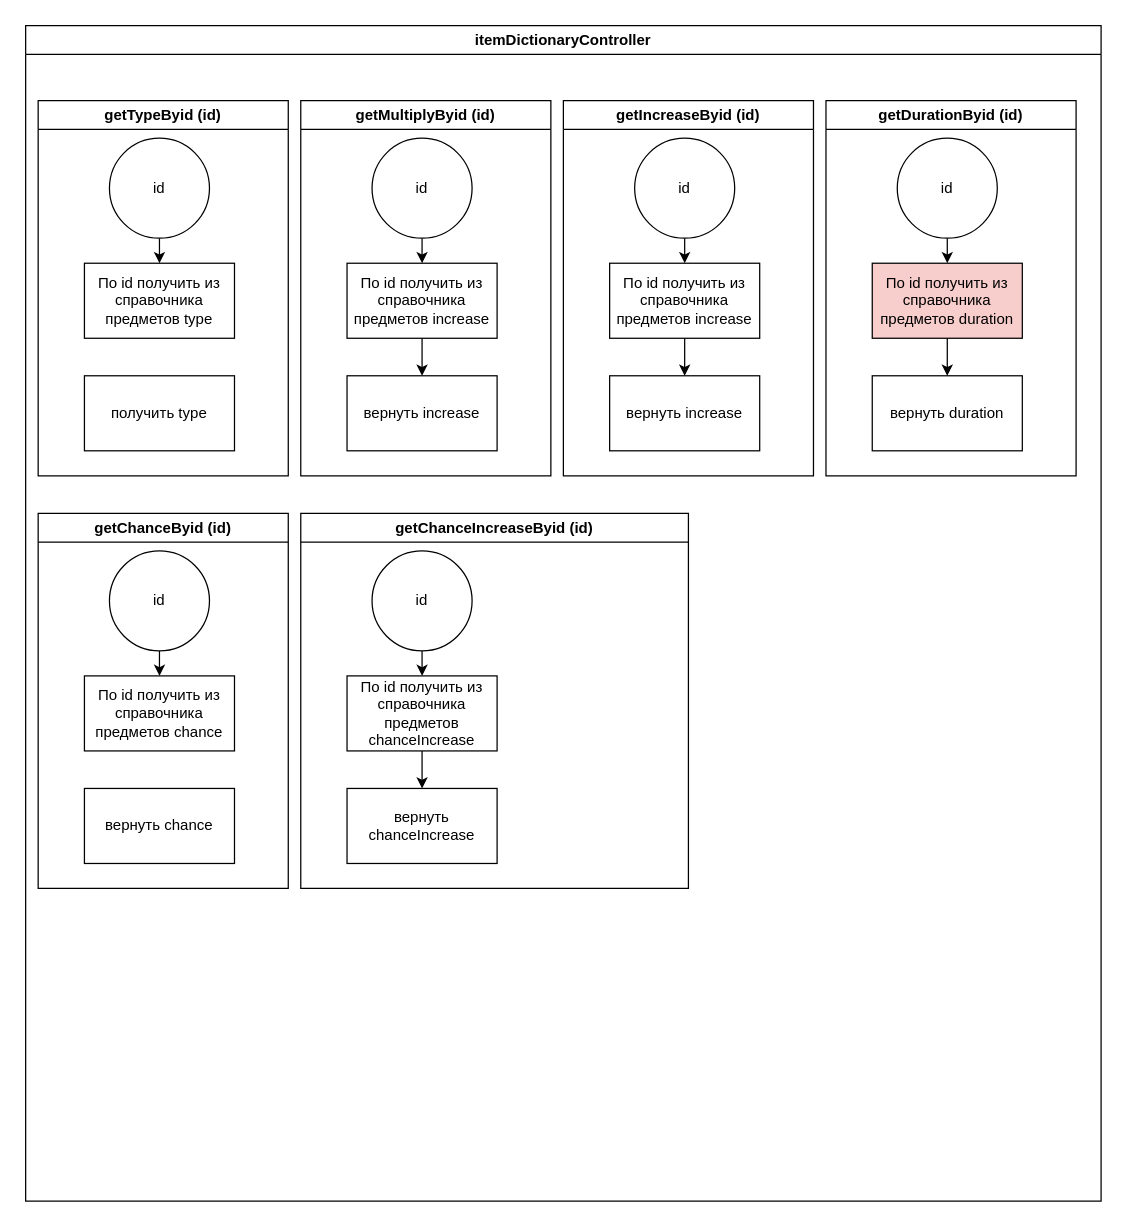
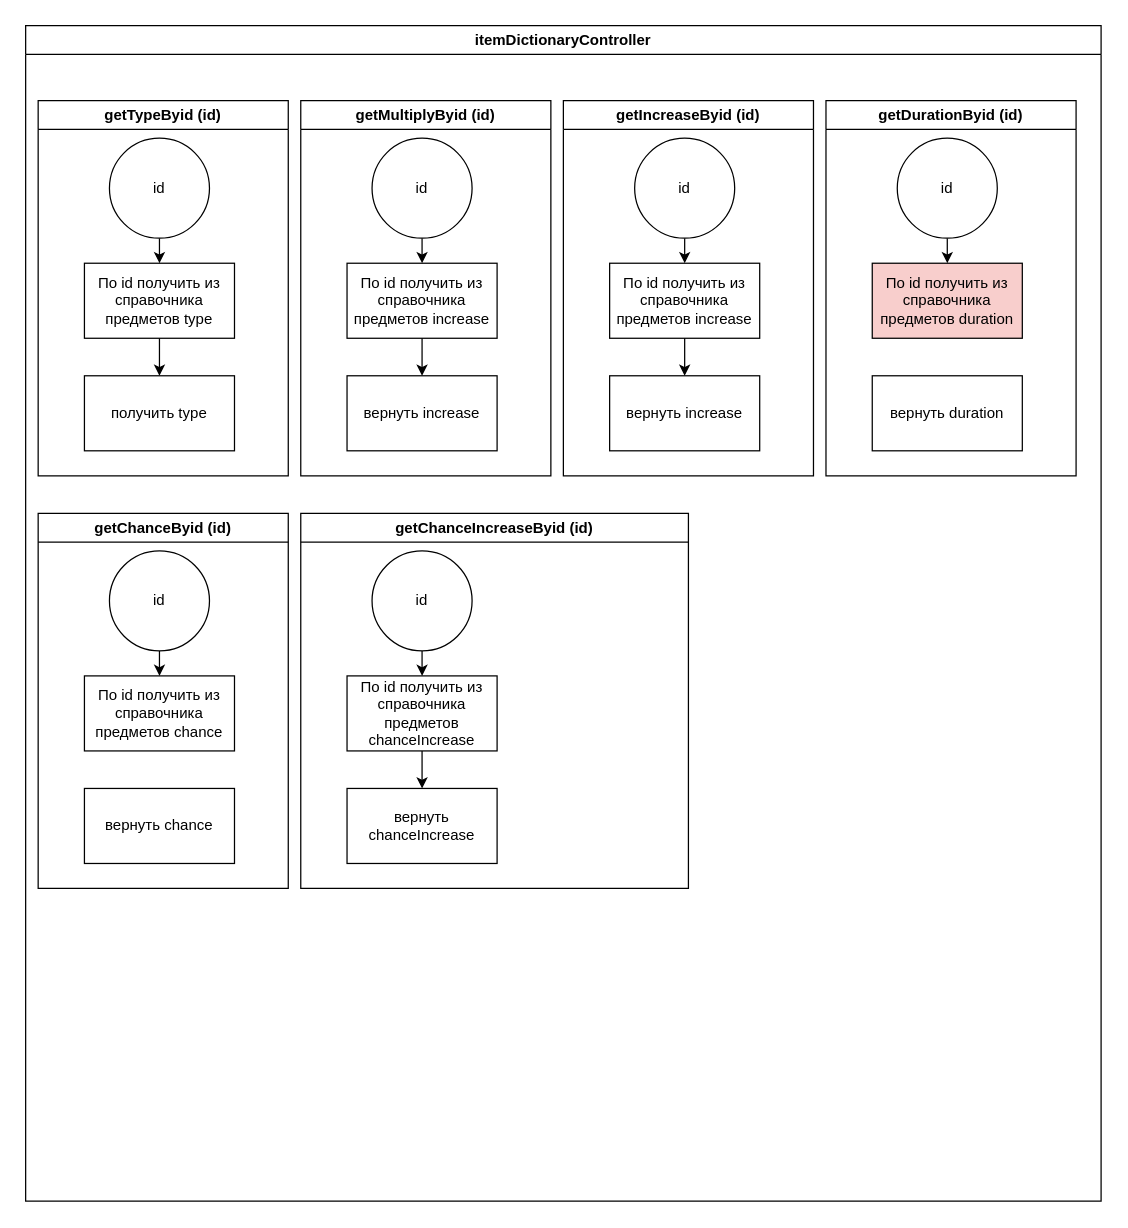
none -> (159, 361)
(947, 361) -> none
